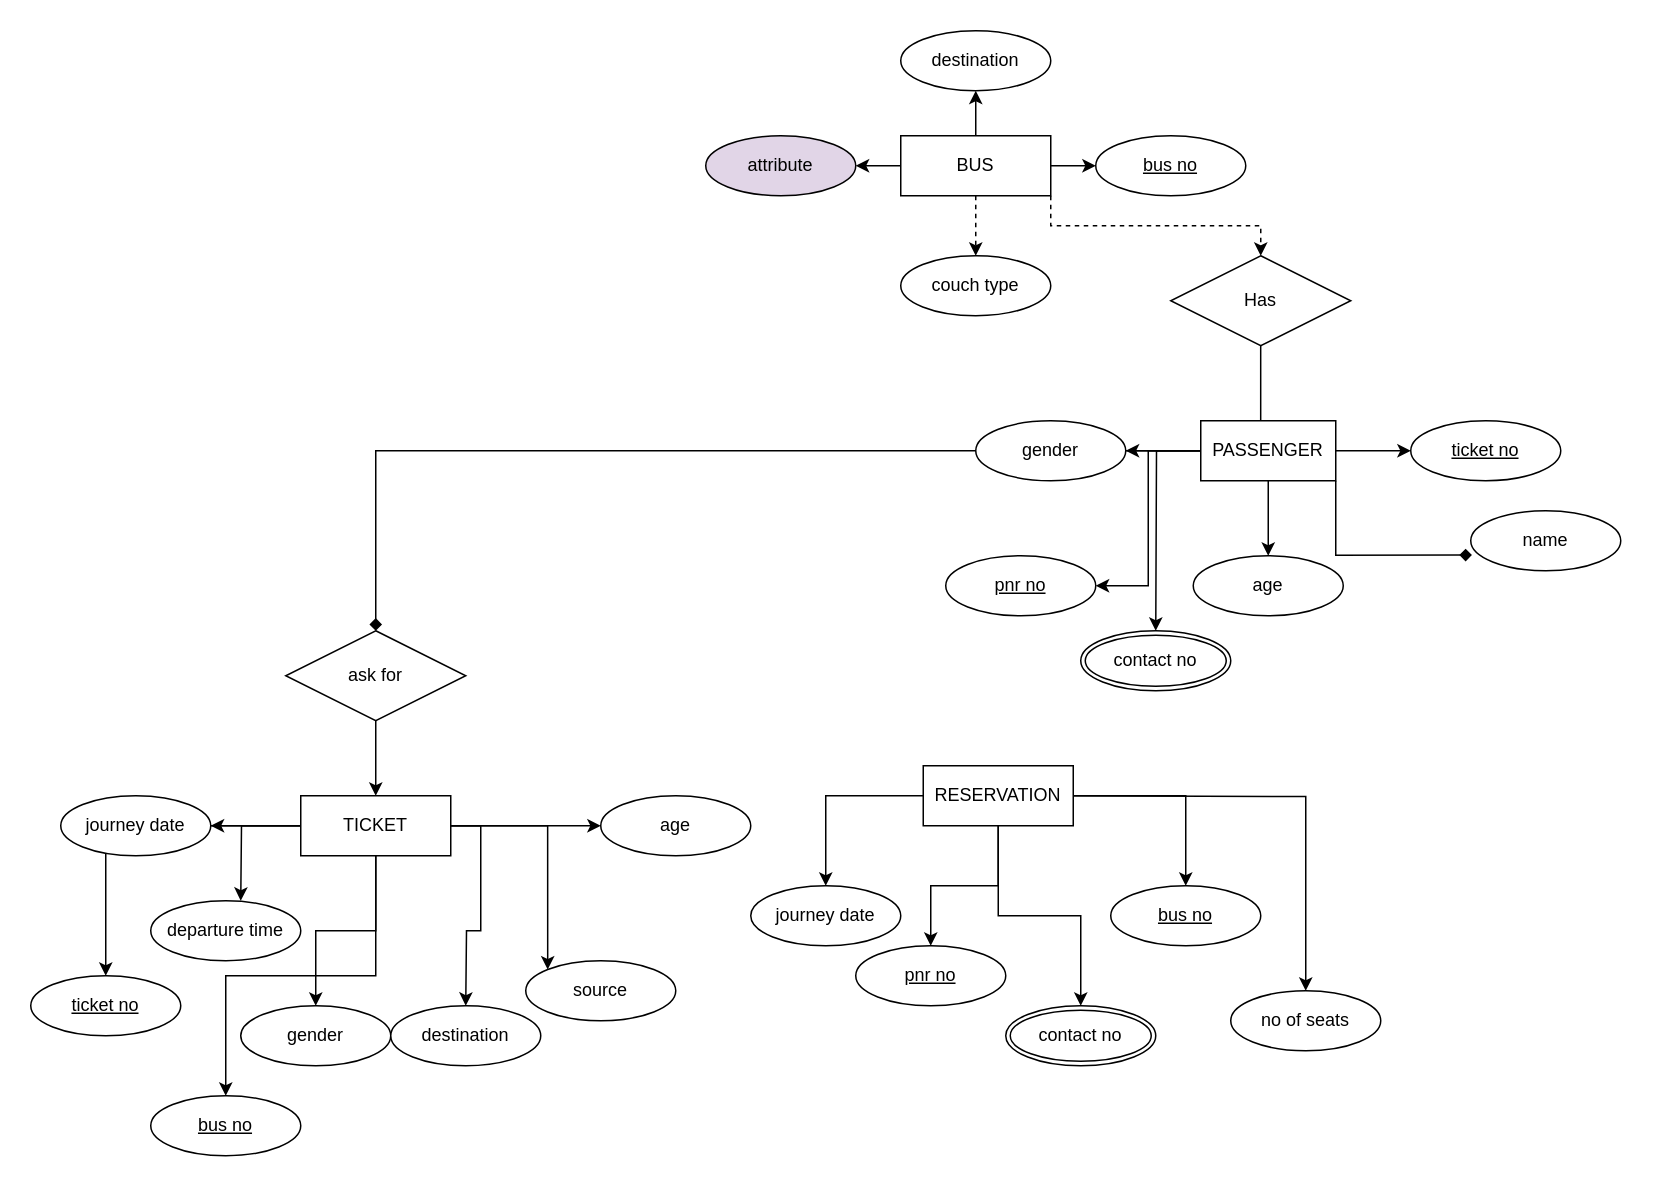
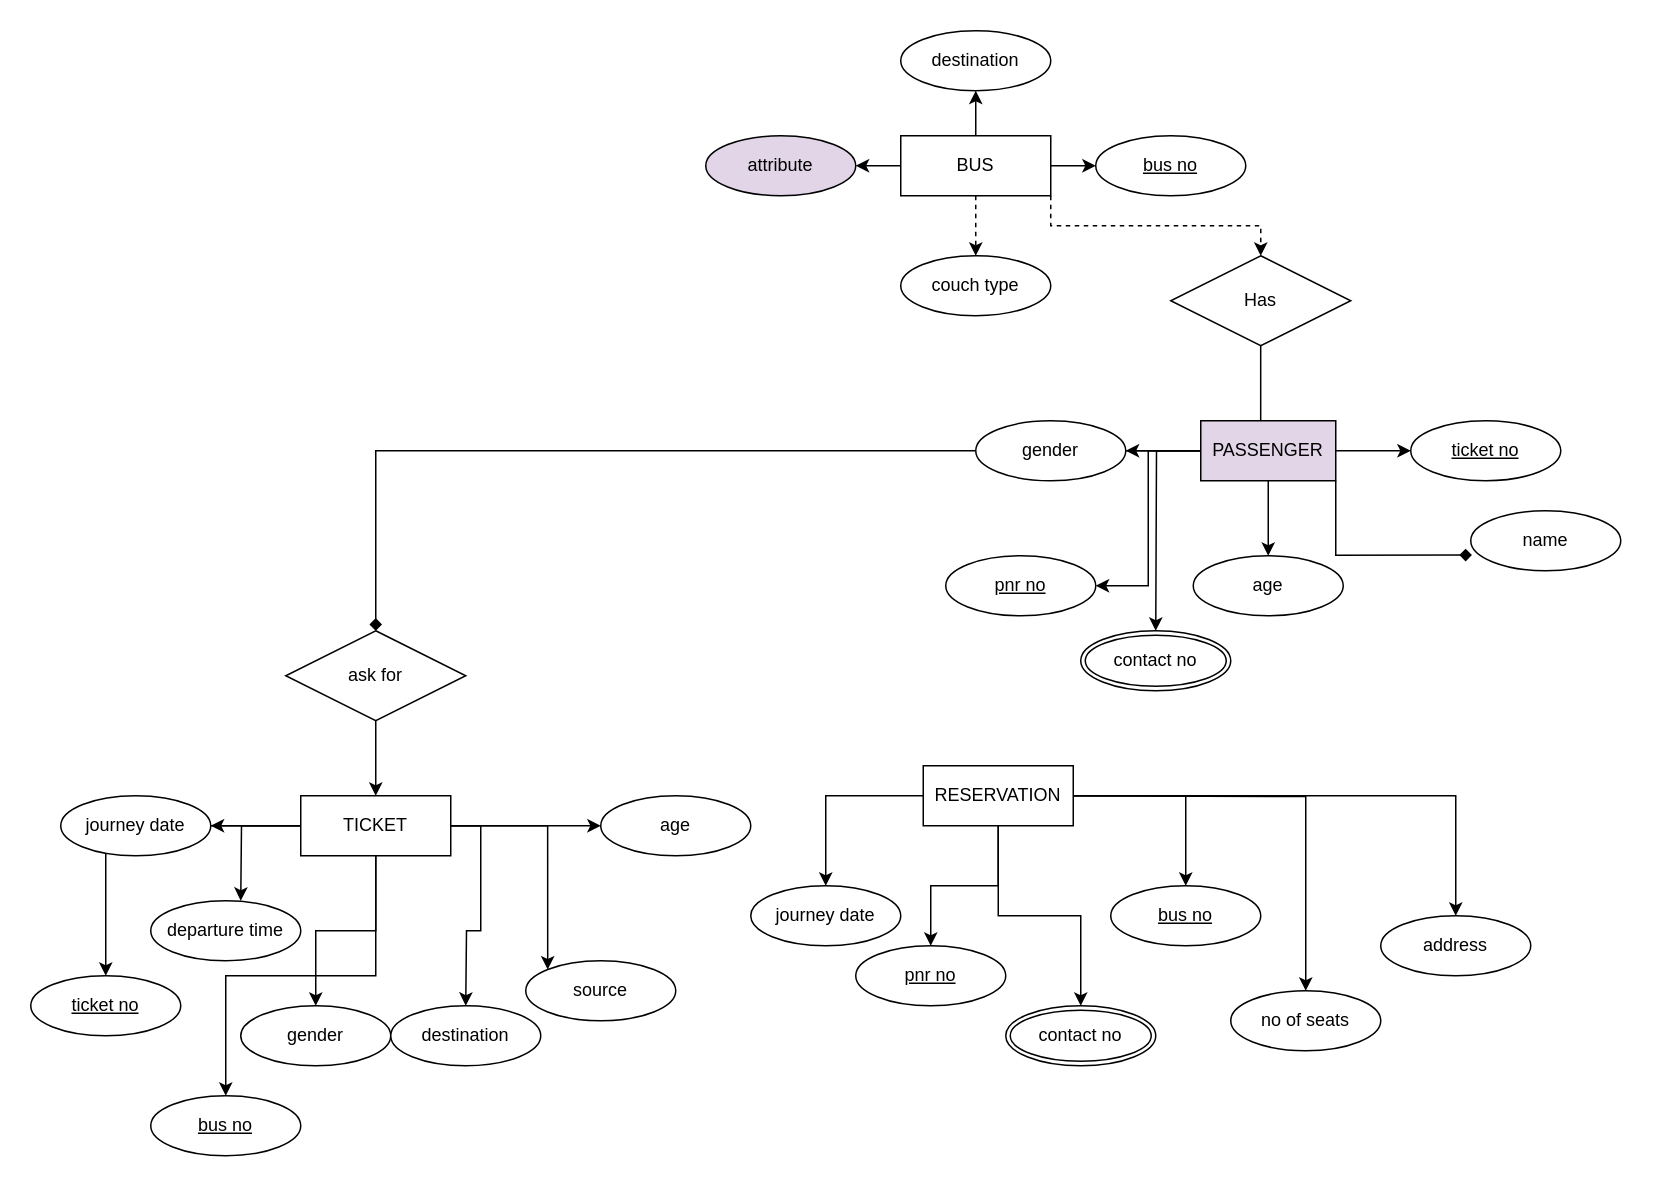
(1268, 451) -> (1268, 451)
none -> (1437, 796)
none -> (1456, 946)
